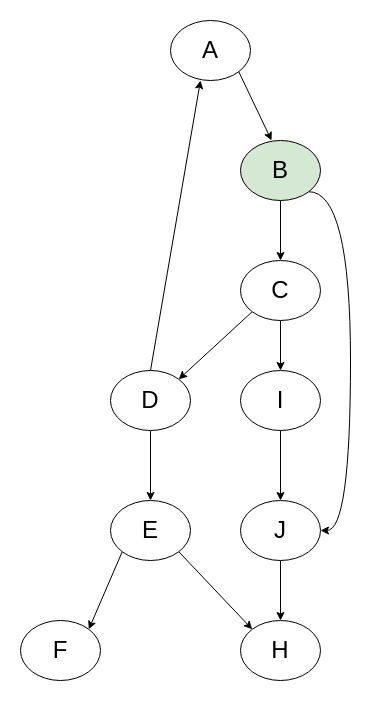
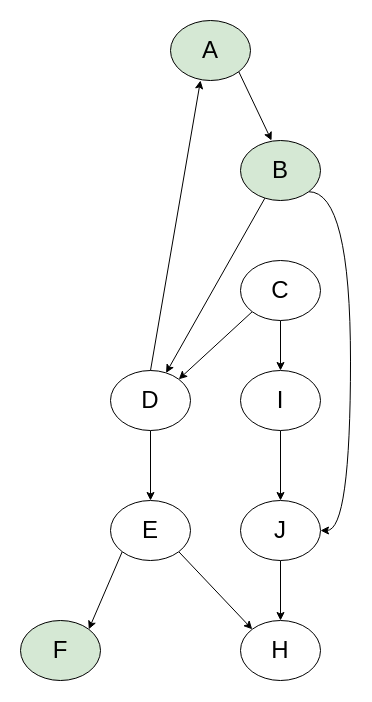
(211, 51) -> (211, 51)
(281, 227) -> (217, 283)
(61, 651) -> (61, 651)
